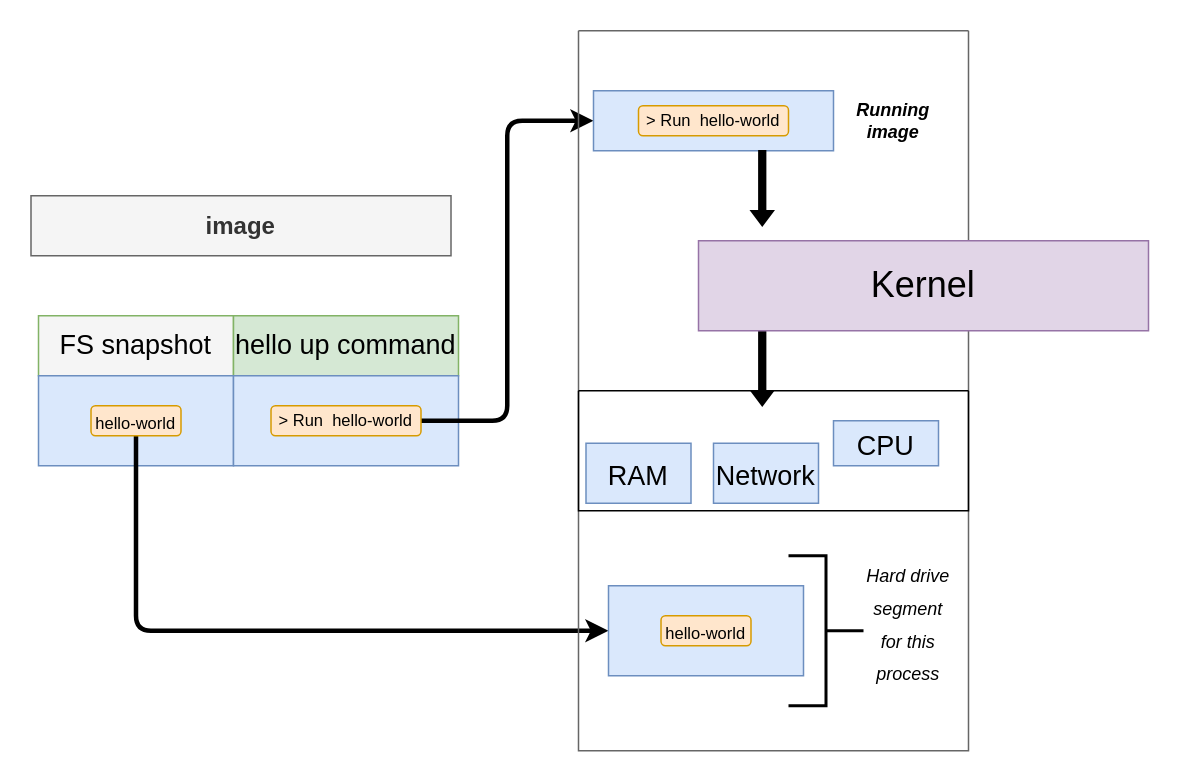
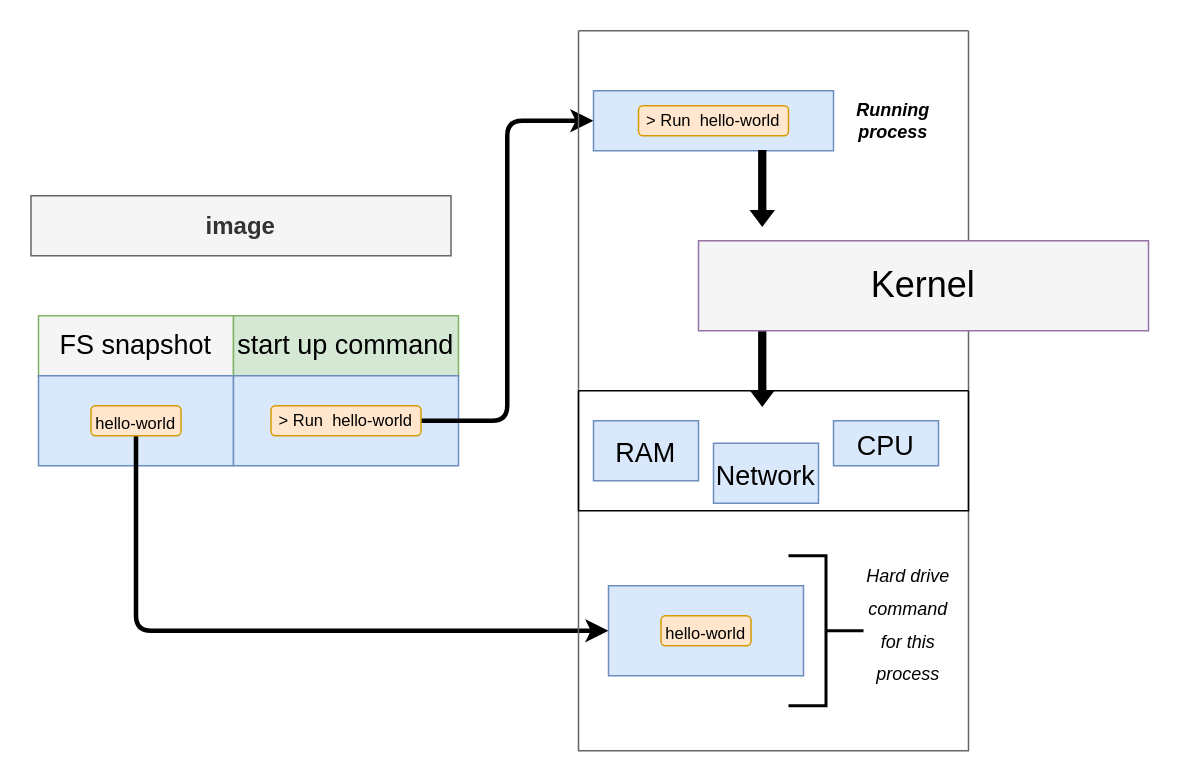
(893, 121) -> (893, 121)
(923, 286) -> (923, 286)
(346, 346) -> (346, 346)
(638, 473) -> (646, 451)
(908, 623) -> (908, 623)
